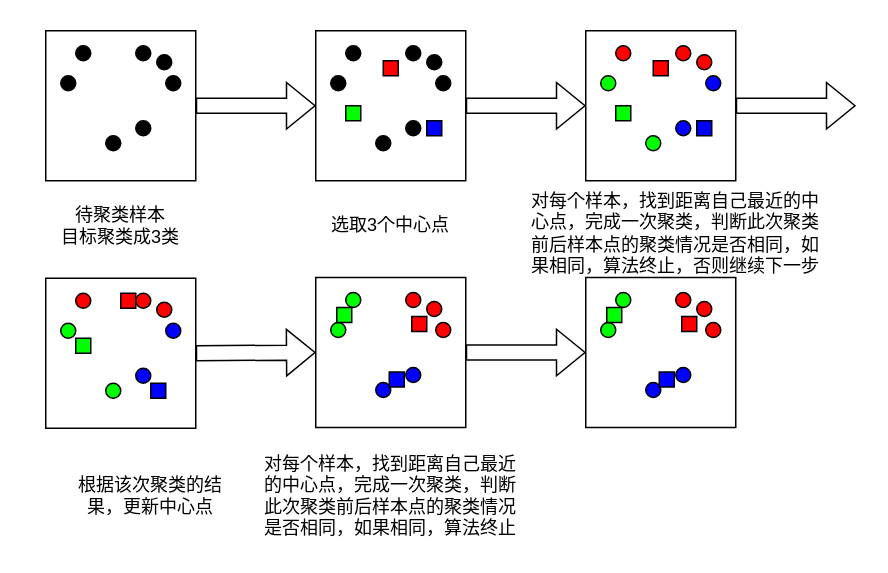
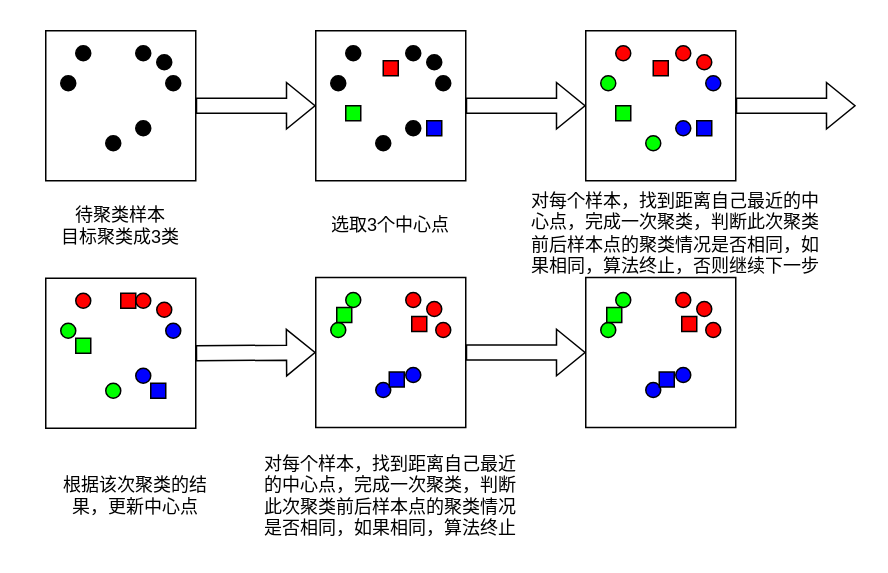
(151, 496) -> (136, 496)
